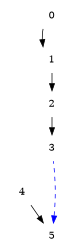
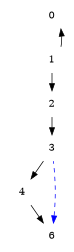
(42, 34) -> (62, 41)
none -> (39, 167)
(52, 236) -> (52, 236)
